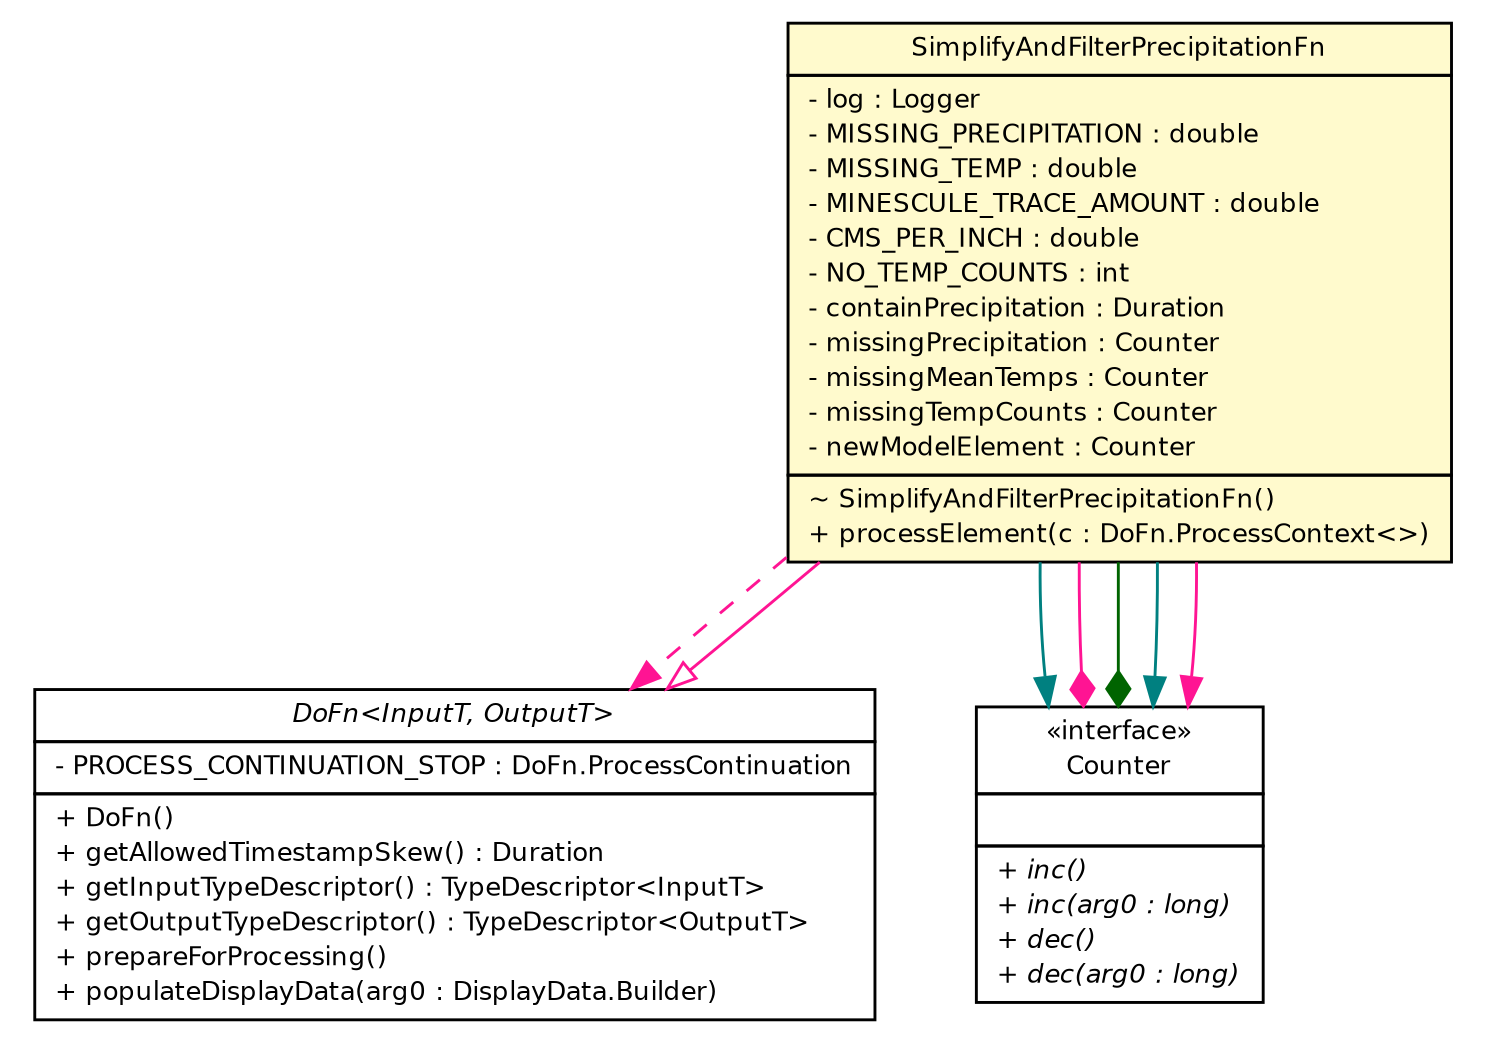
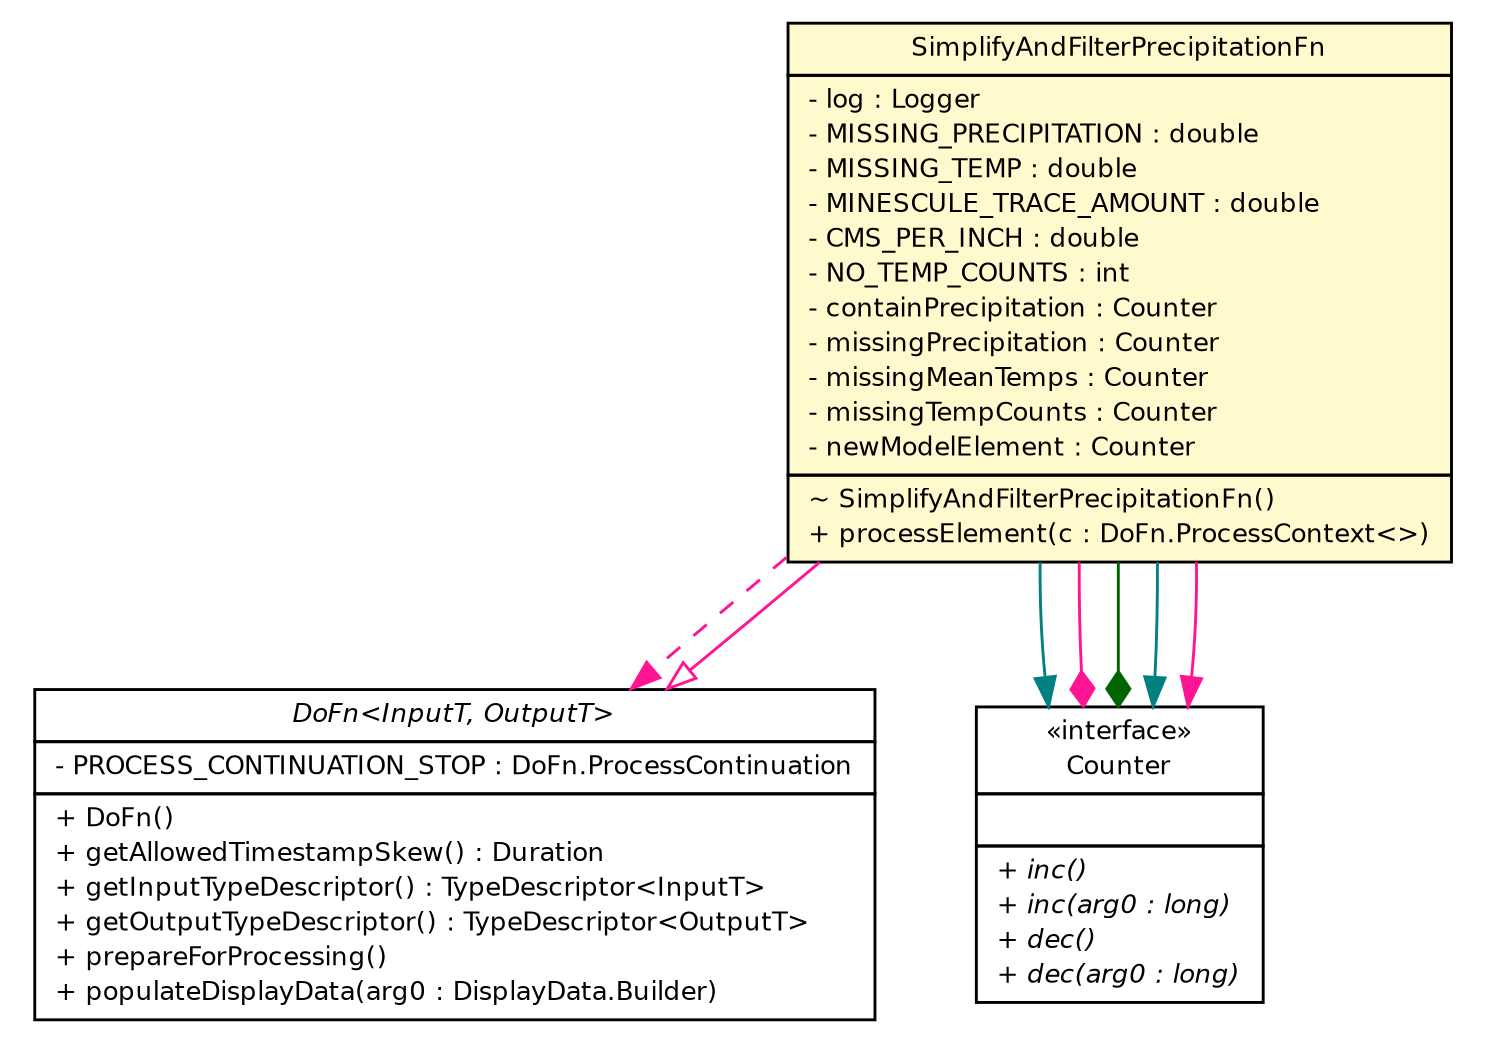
(1018, 309) -> (1014, 309)
